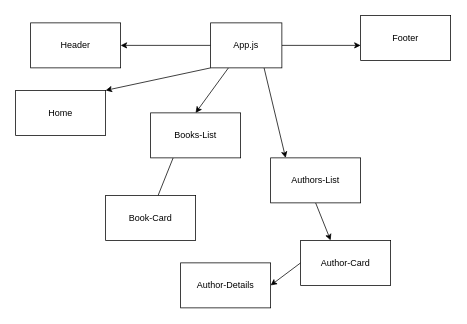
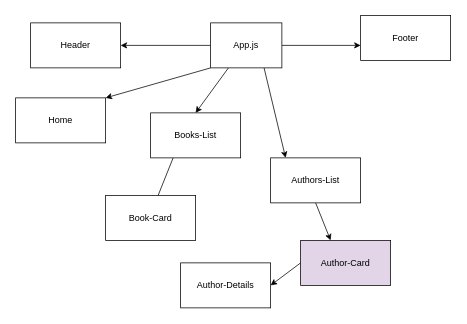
(60, 113) -> (60, 120)
(345, 263) -> (345, 263)
